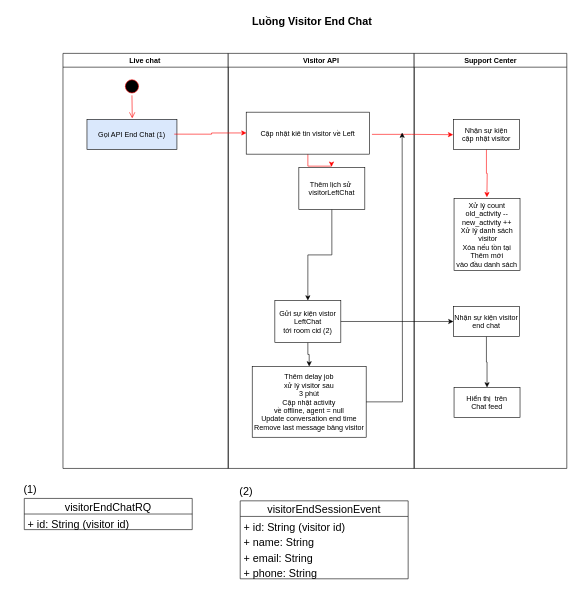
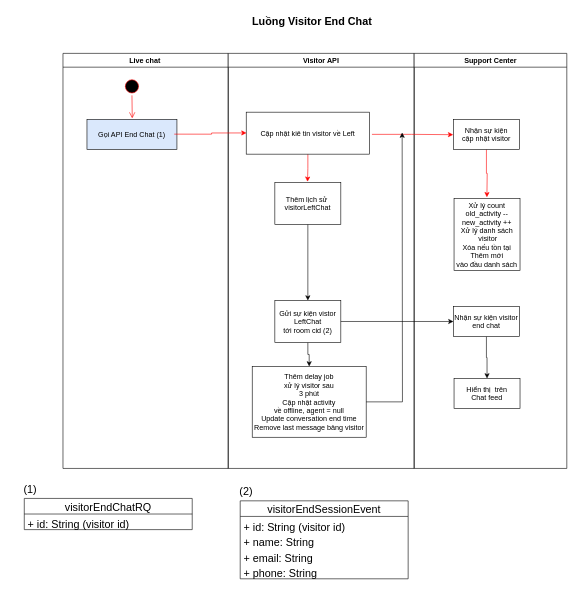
(332, 188) -> (308, 203)
(487, 402) -> (487, 393)
